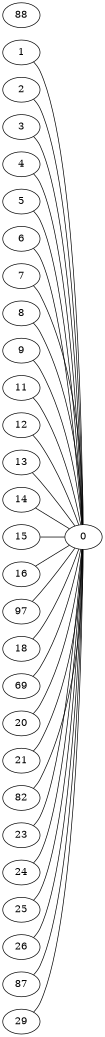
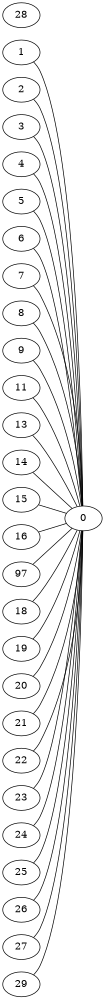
(21, 15) -> (21, 15)
(21, 425) -> none
(21, 686) -> (21, 649)
(21, 798) -> (21, 761)
(21, 984) -> (21, 947)
